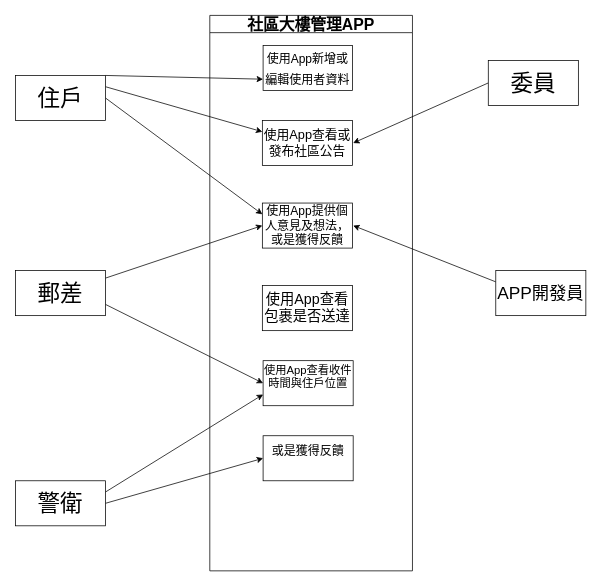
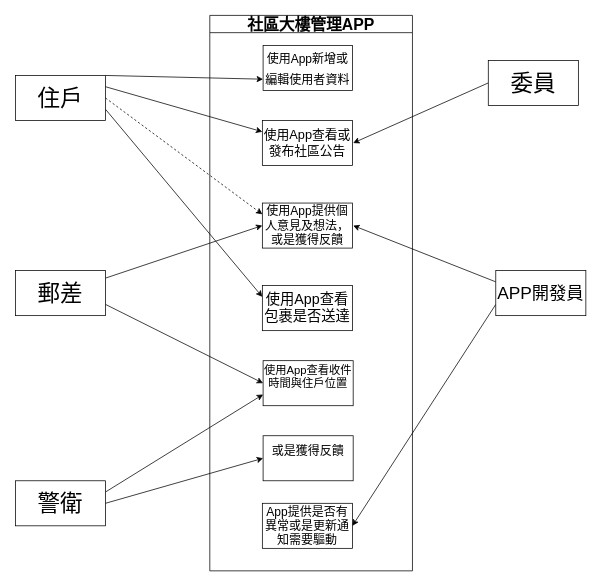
(182, 155) -> (182, 155)
none -> (182, 201)
none -> (425, 413)
none -> (307, 525)
